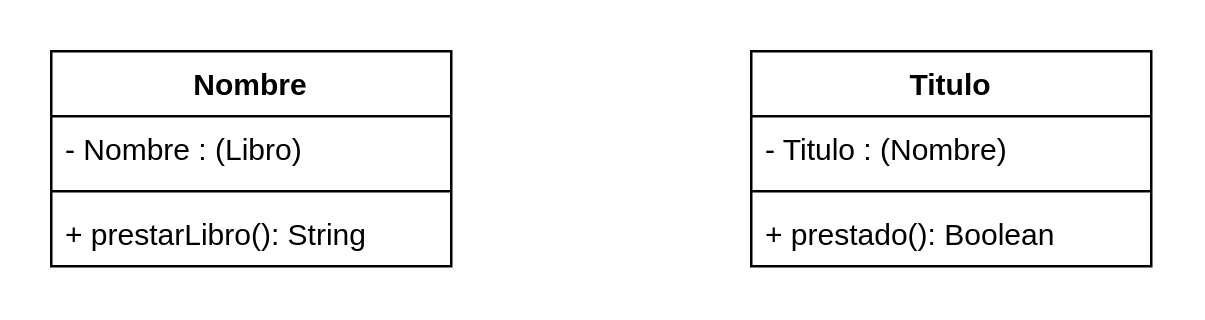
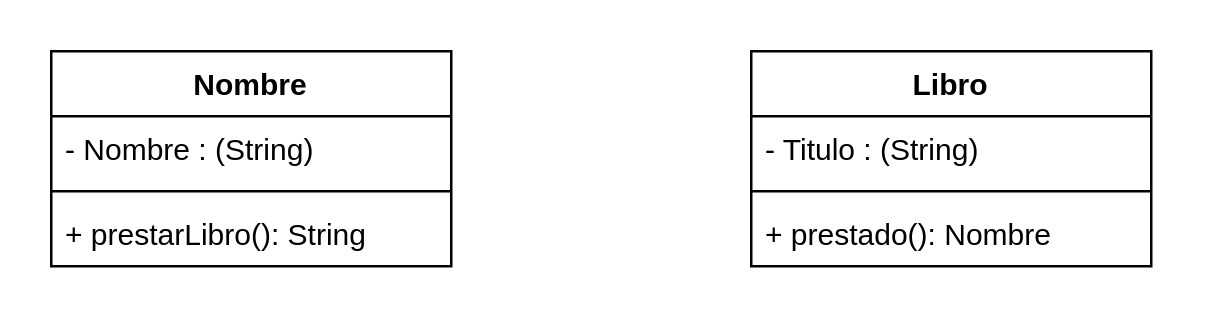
(951, 87) -> (951, 87)
(198, 152) -> (206, 152)
(902, 152) -> (899, 152)
(927, 237) -> (923, 237)
